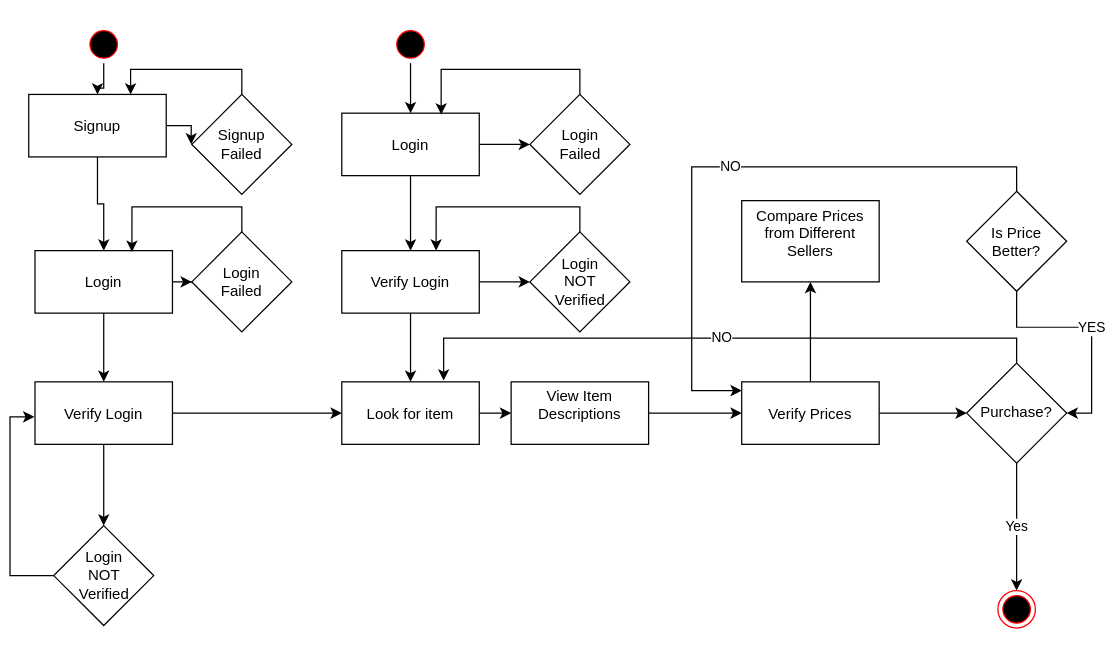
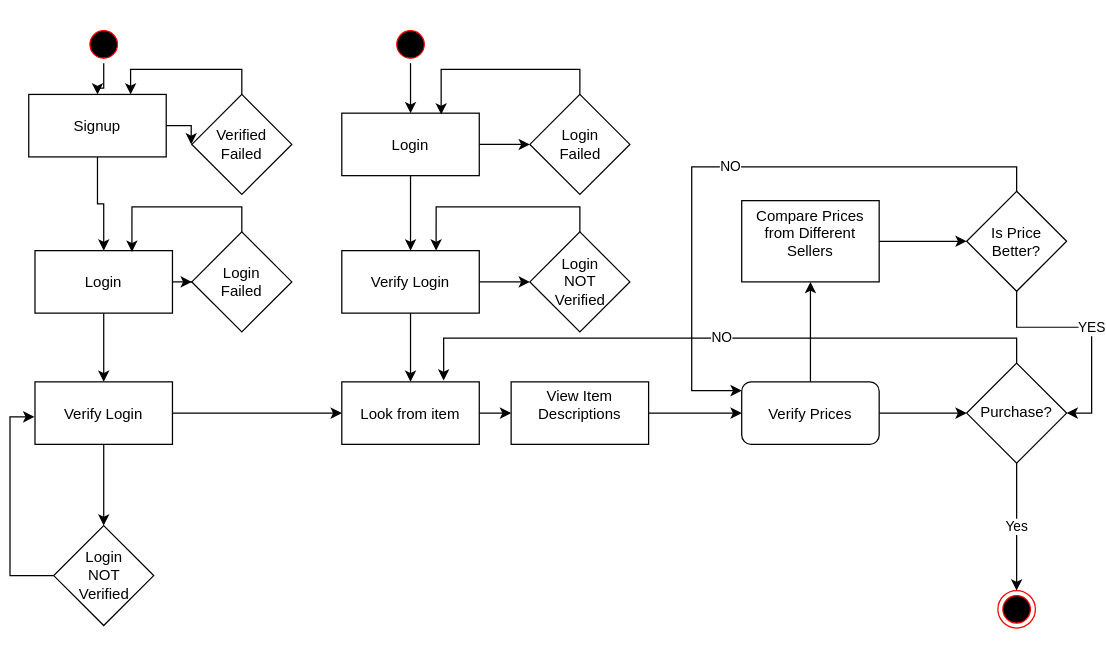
(242, 144) -> (242, 144)
none -> (919, 241)
(811, 413) -> (811, 413)
(410, 414) -> (410, 414)
